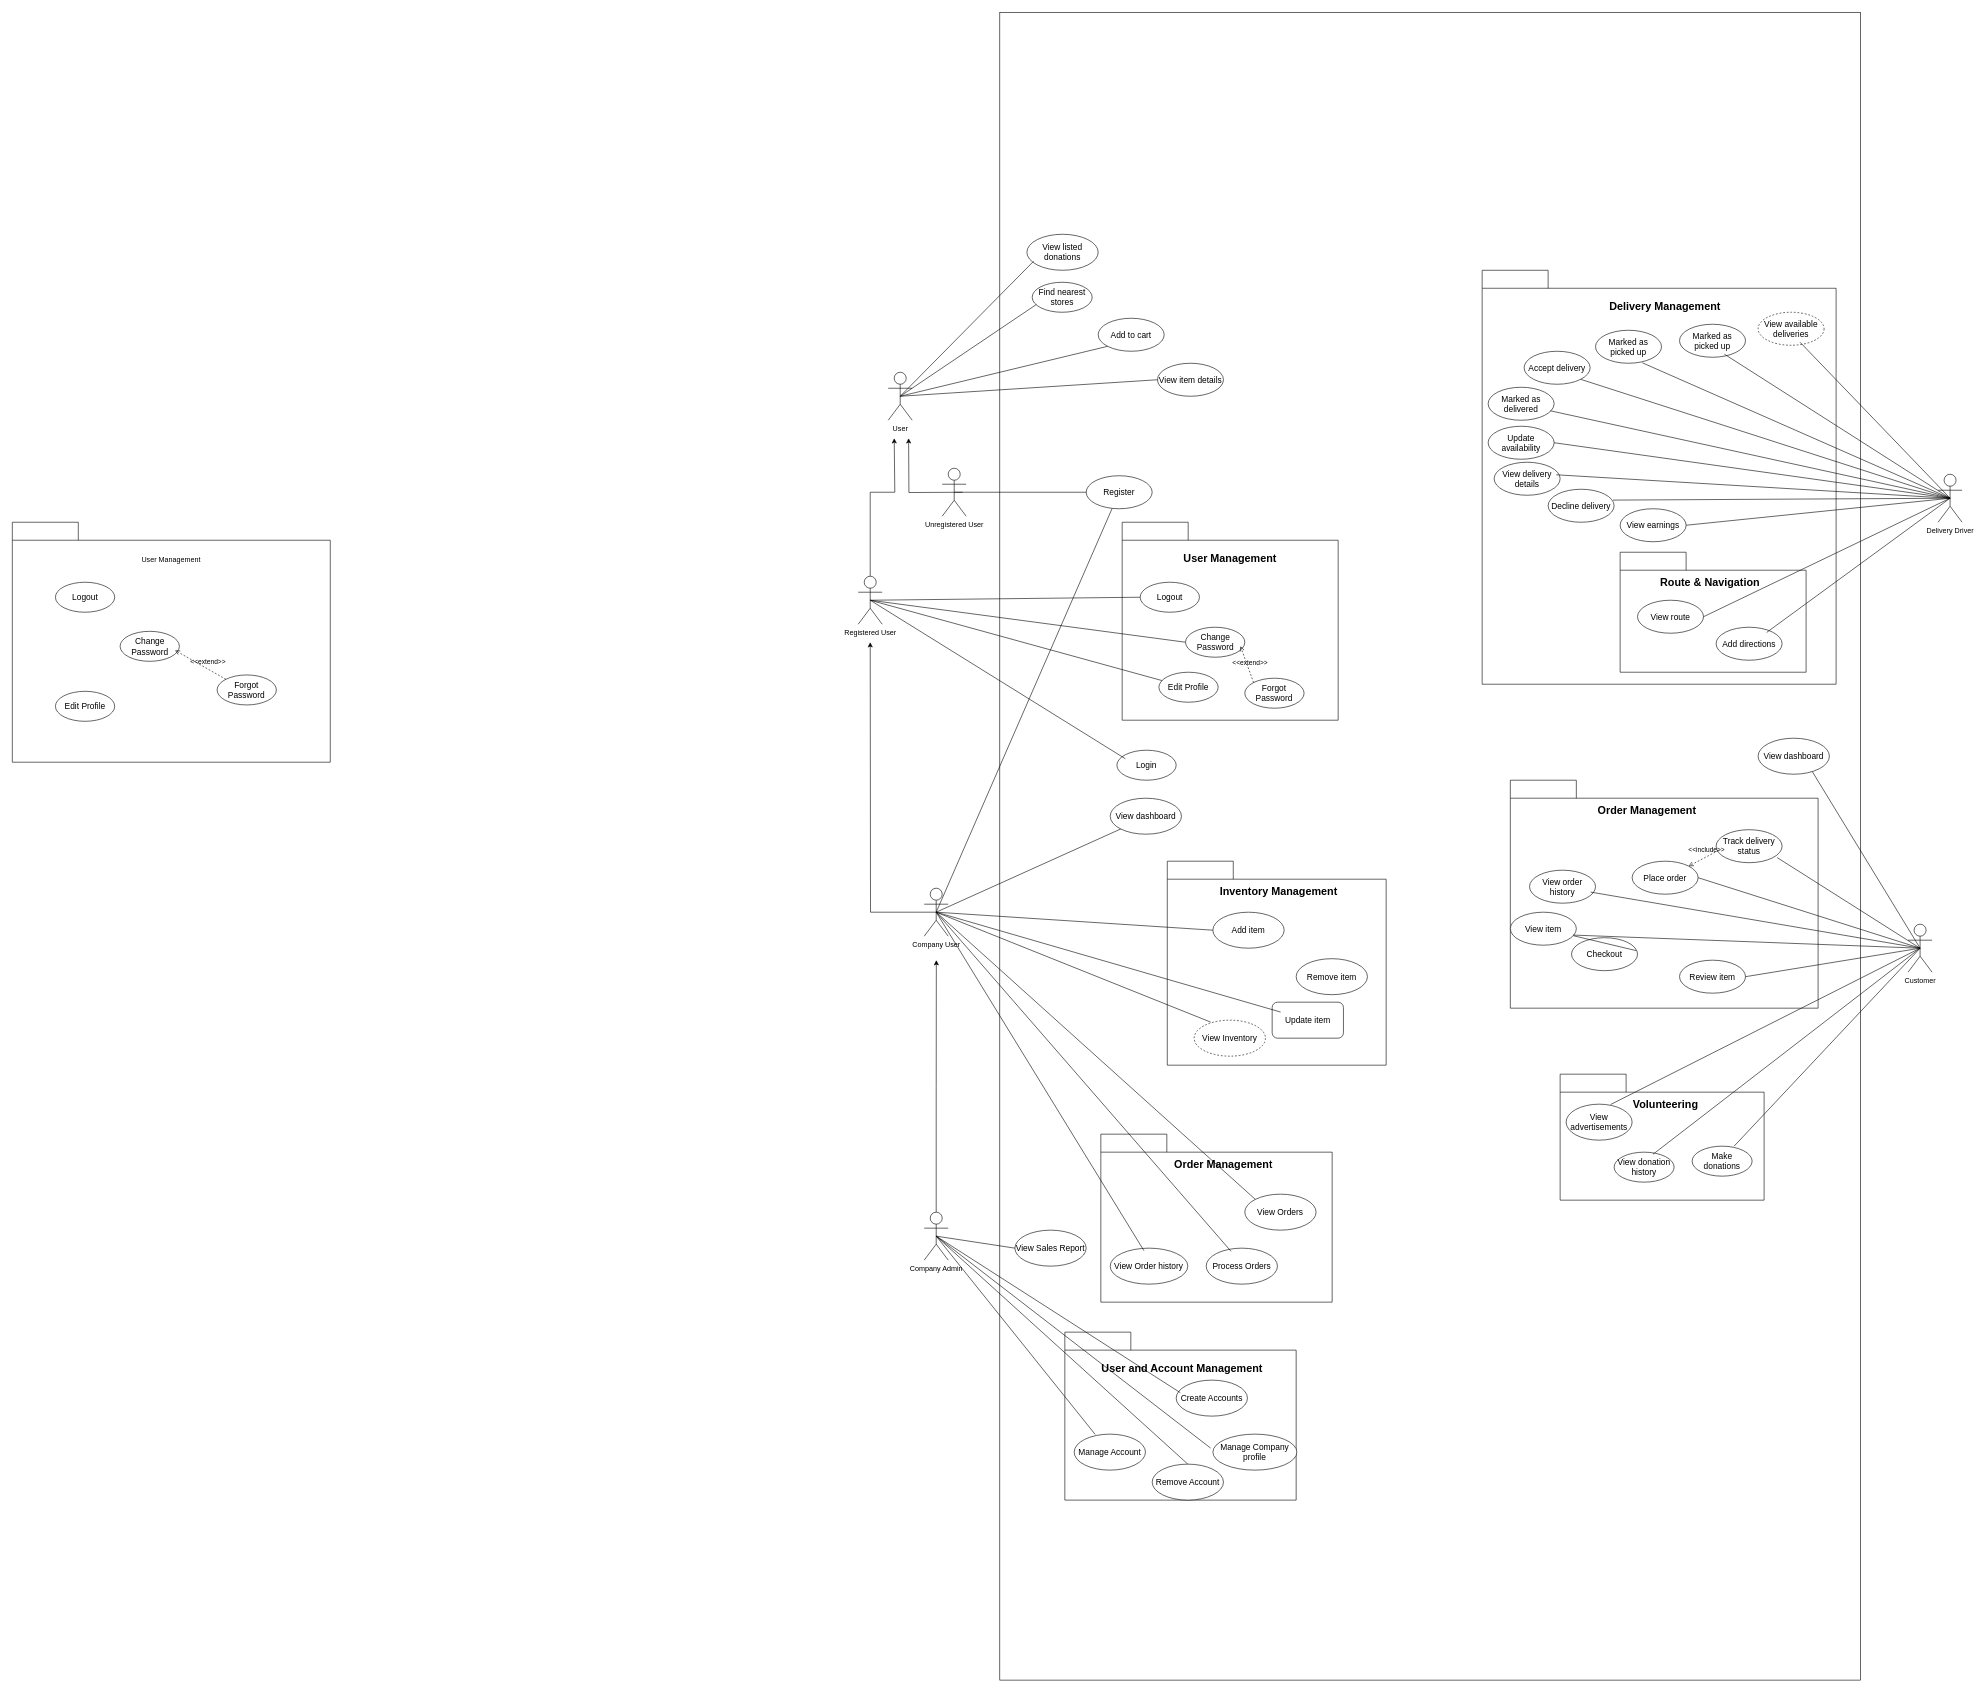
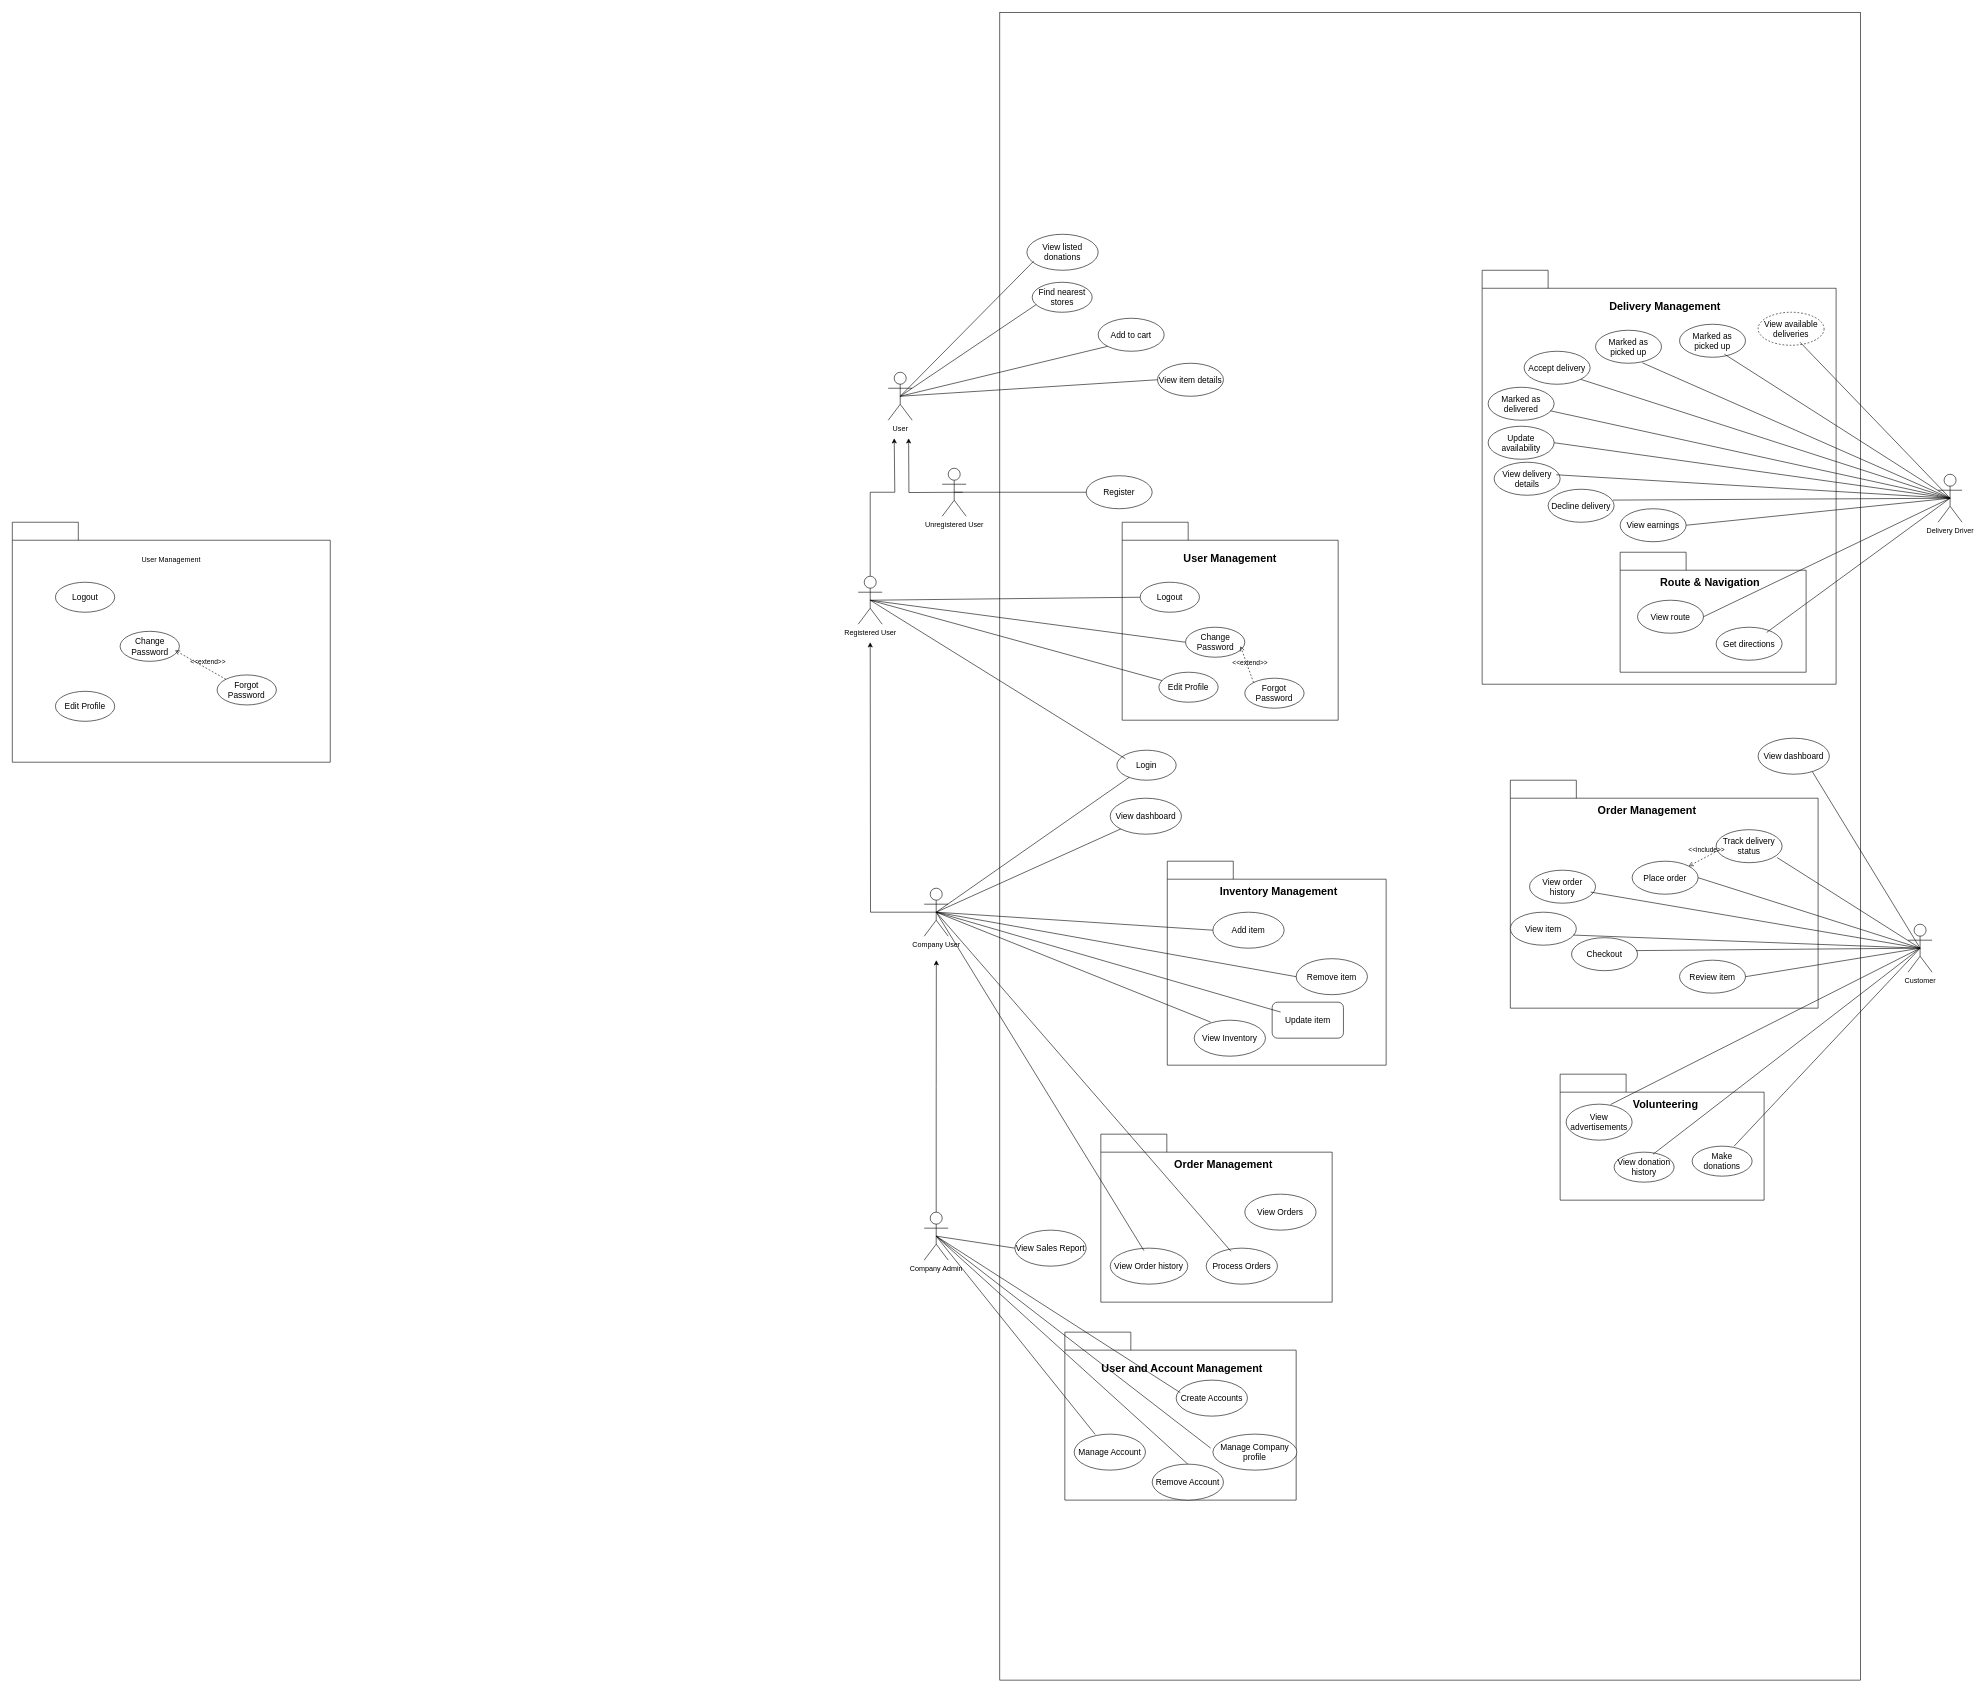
(1749, 644) -> (1749, 644)
(1025, 709) -> (1122, 946)
(1607, 944) -> (1766, 950)
(1230, 1038) -> (1230, 1038)
(1101, 1061) -> (1039, 841)
